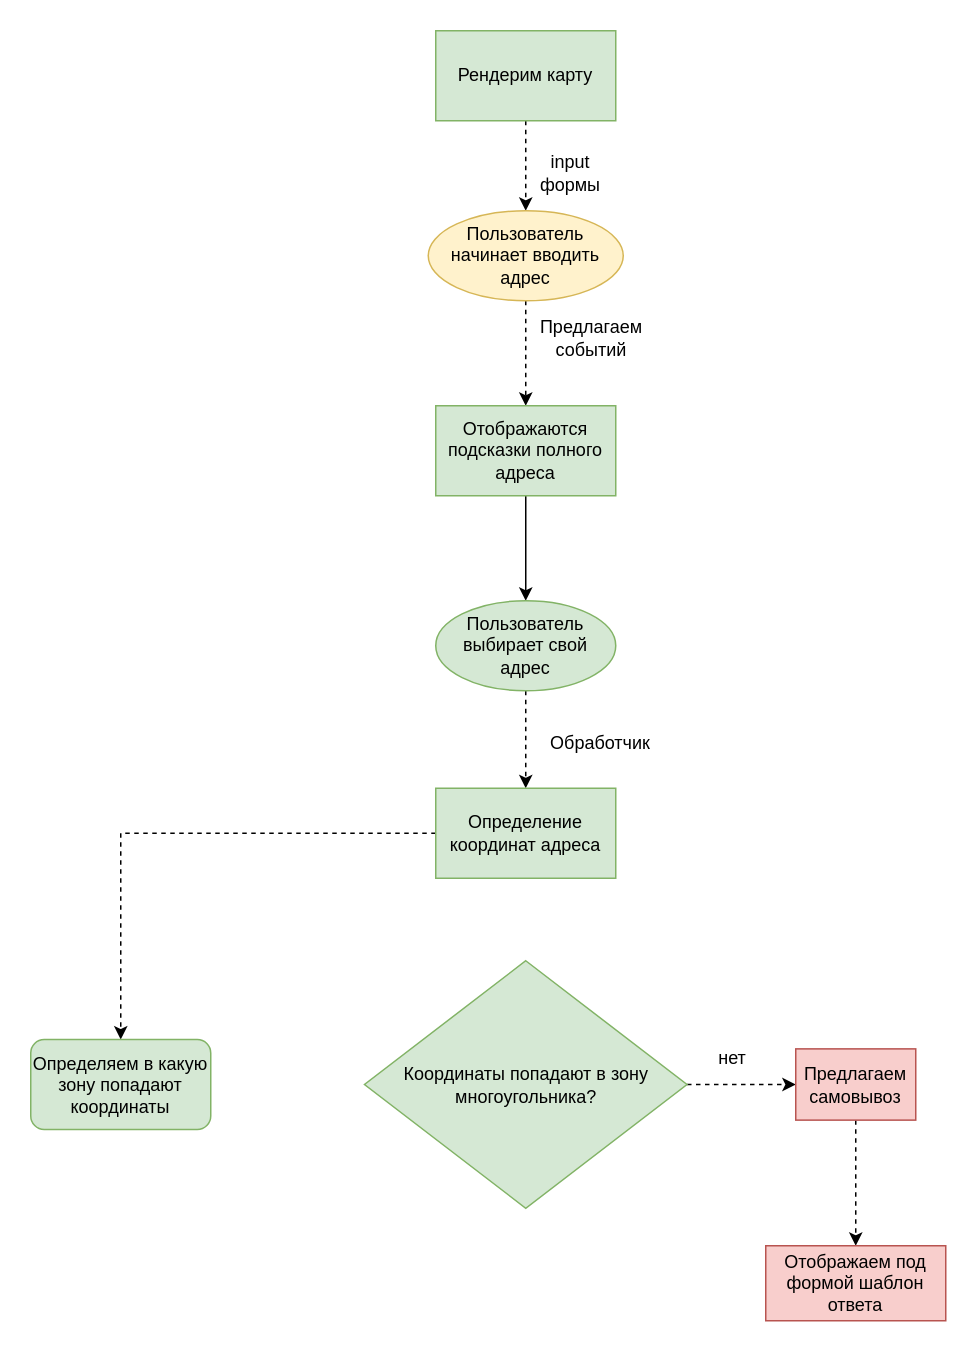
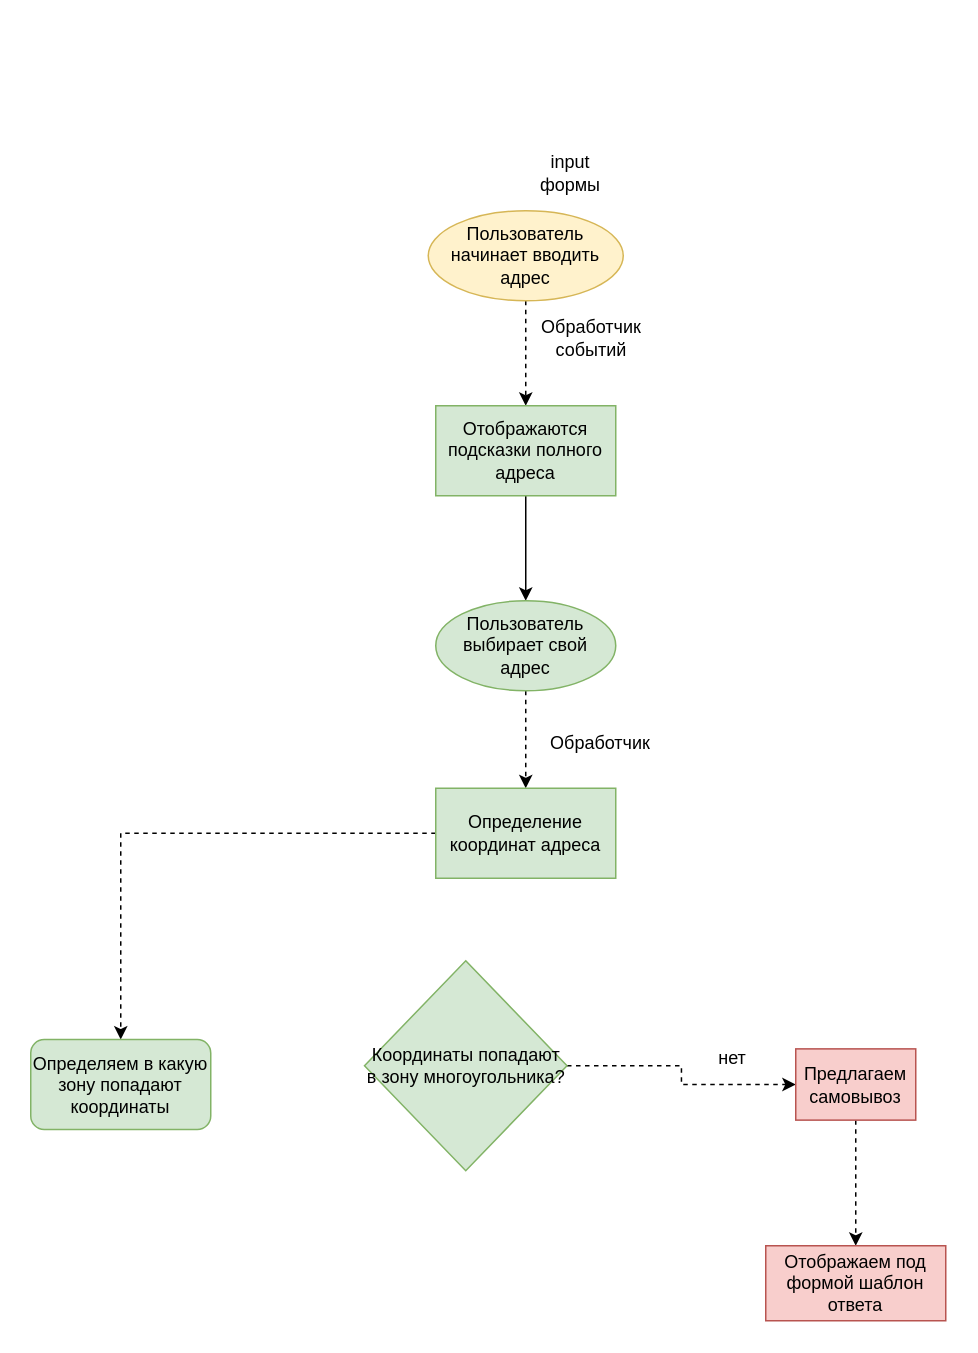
(526, 76) -> none
(526, 161) -> none
(592, 338) -> (592, 338)
(526, 1085) -> (466, 1066)
